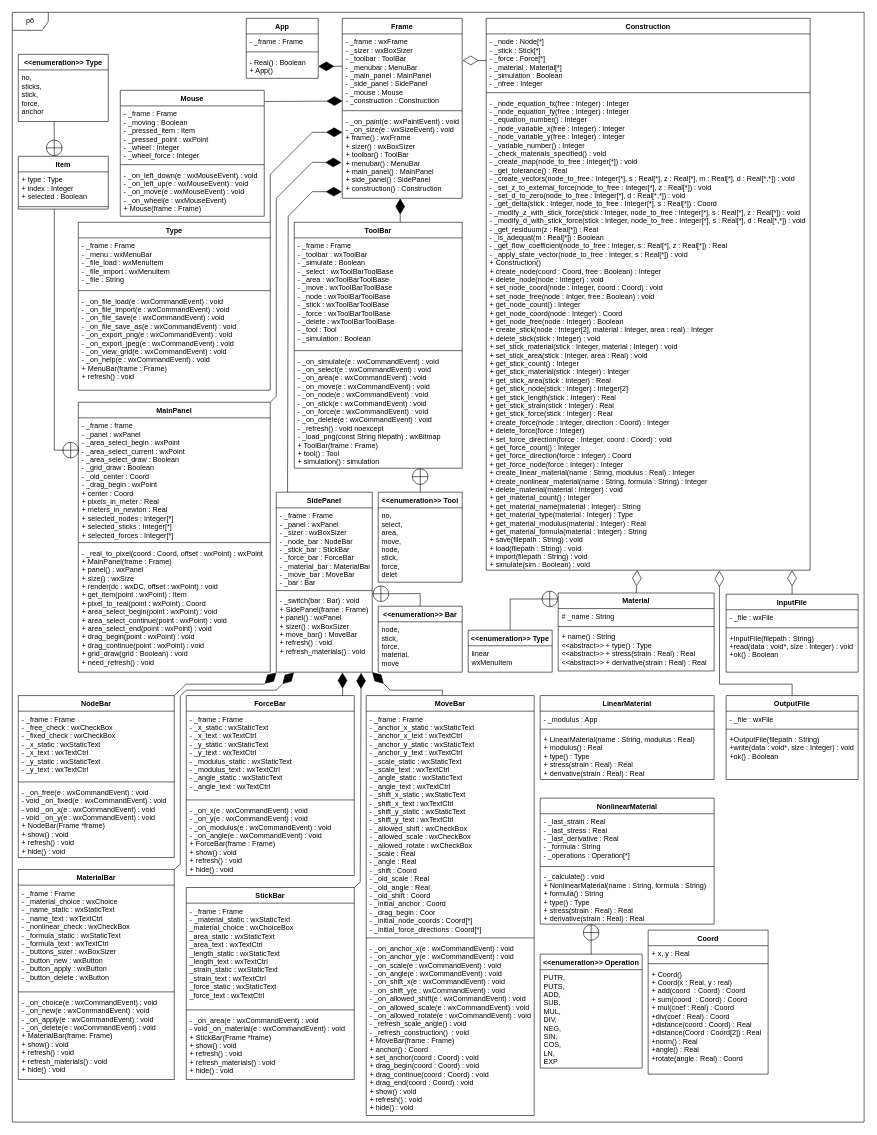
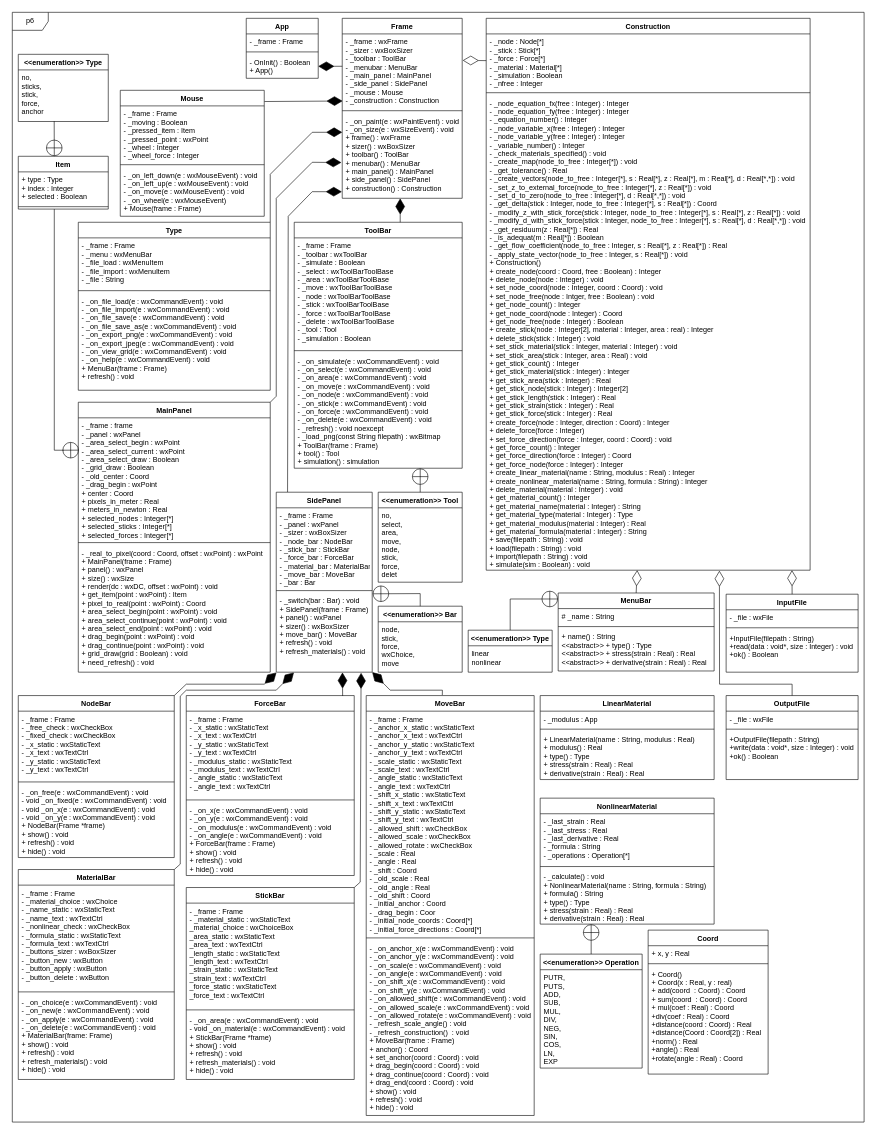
(280, 62) -> (284, 62)
(636, 601) -> (636, 601)
(391, 630) -> (391, 630)
(482, 654) -> (482, 654)
